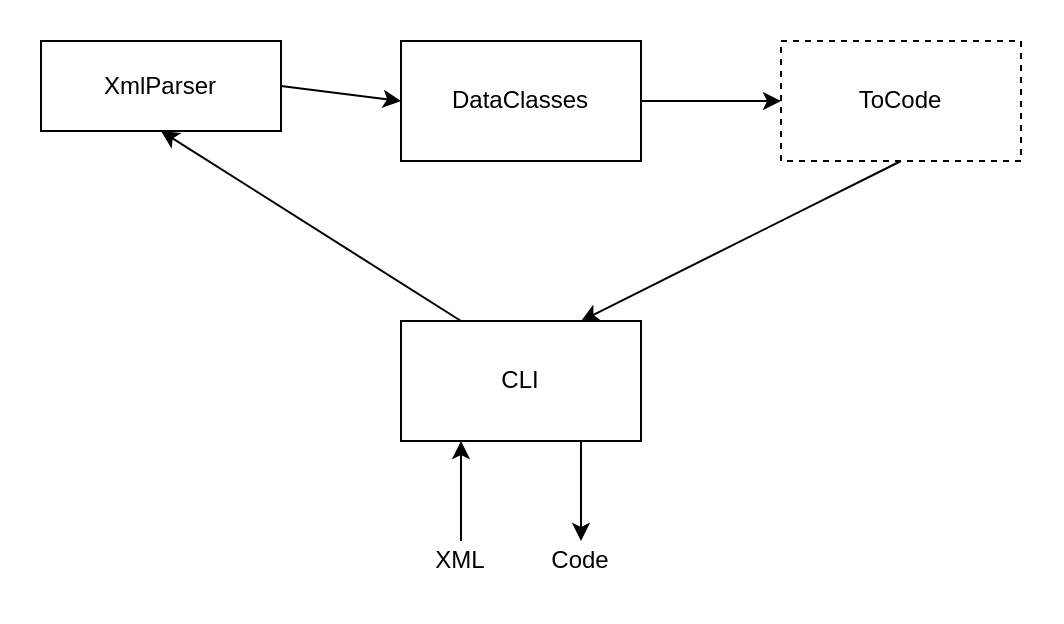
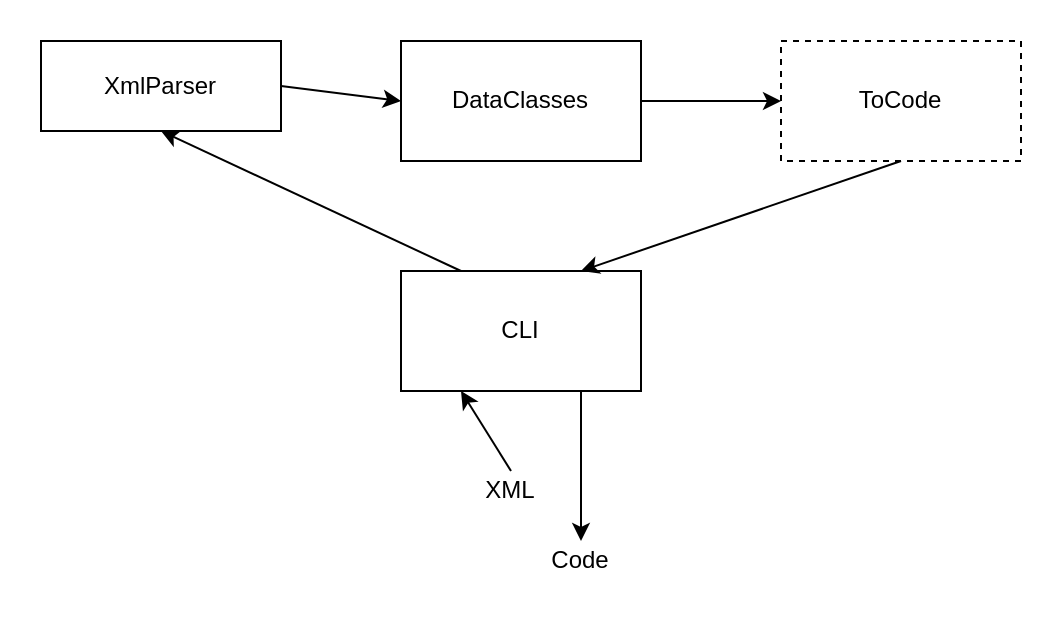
(521, 381) -> (521, 331)
(461, 561) -> (511, 491)
